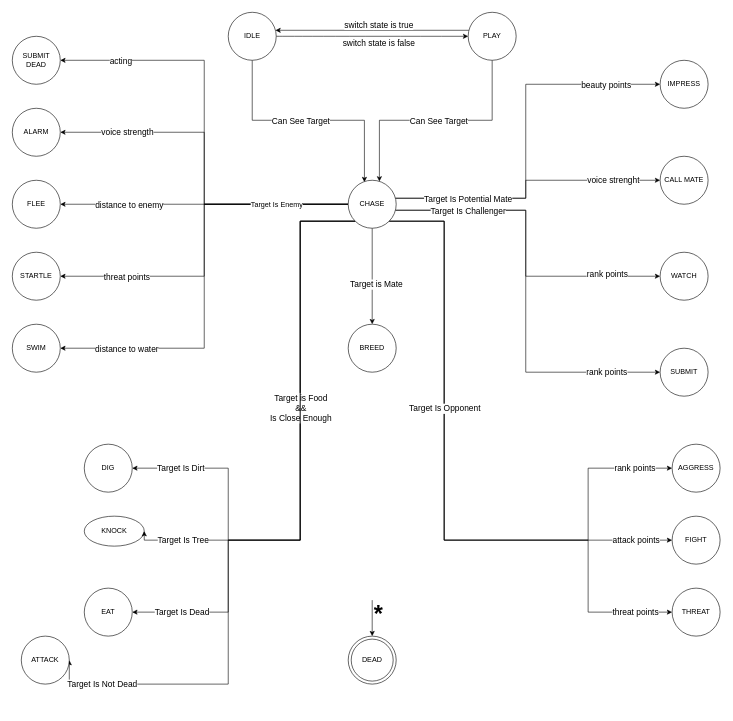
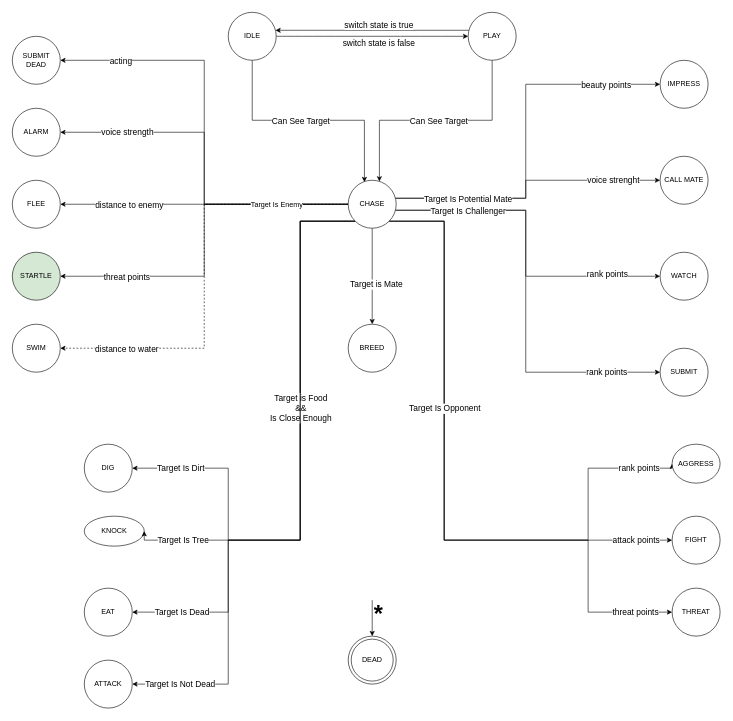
(36, 276) -> (36, 276)
(204, 337) -> (204, 337)
(696, 468) -> (696, 464)
(45, 660) -> (108, 684)
